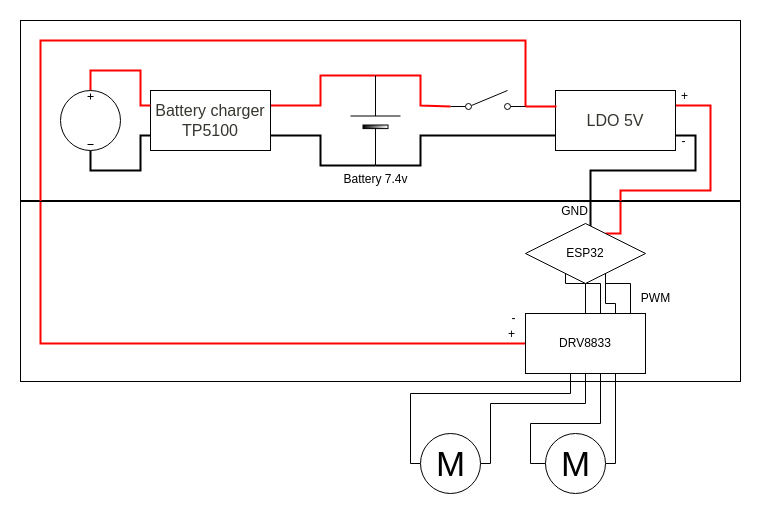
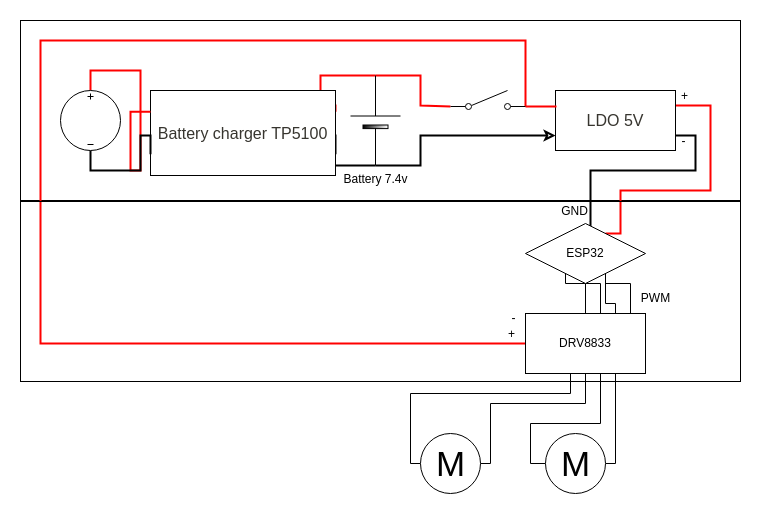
(211, 121) -> (243, 133)
(548, 136) -> (545, 136)
